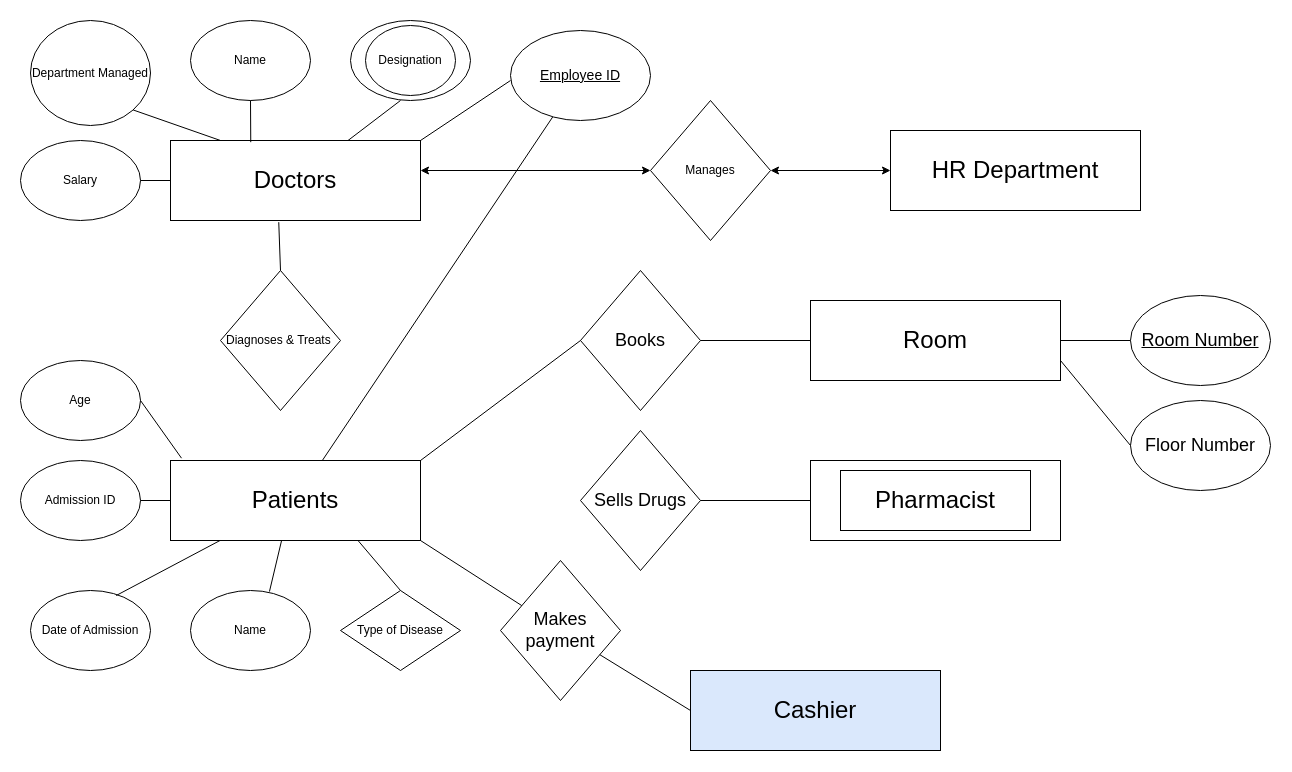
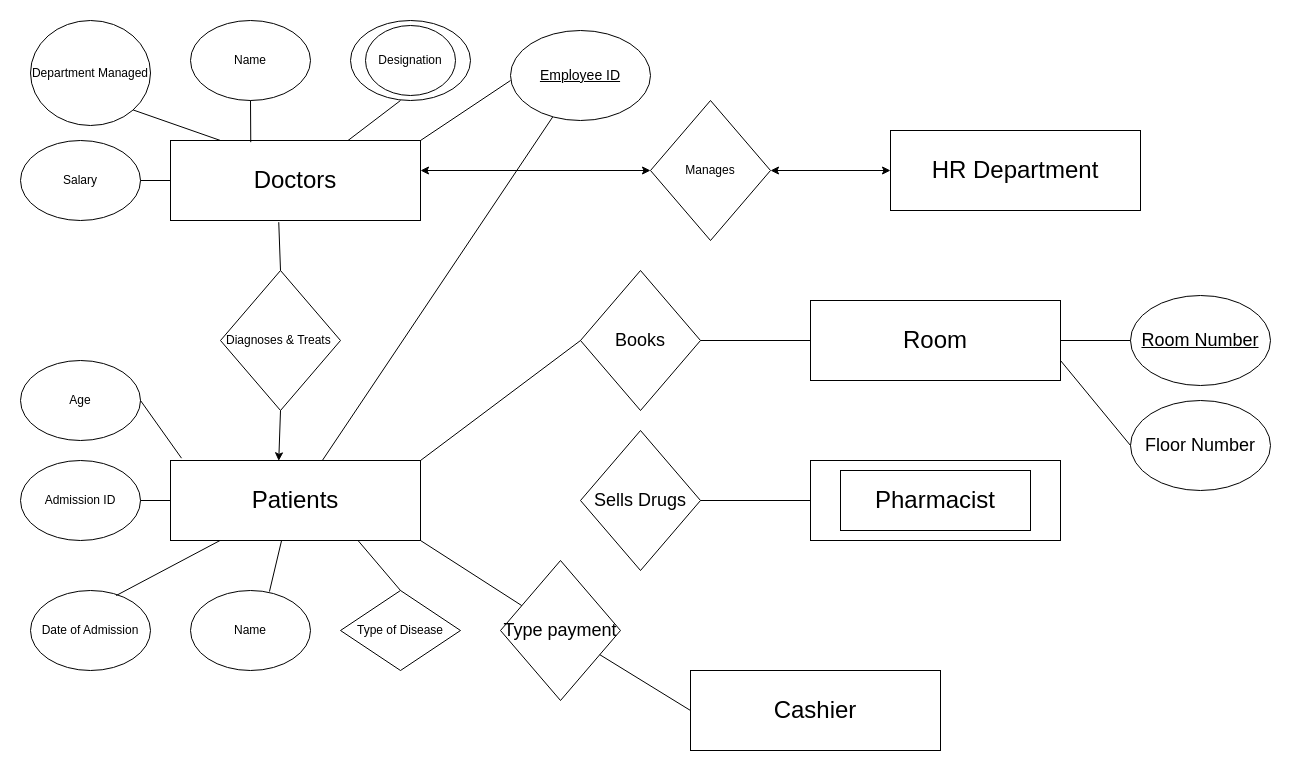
none -> (280, 432)
(561, 631) -> (561, 631)
(816, 711) -> (816, 711)
